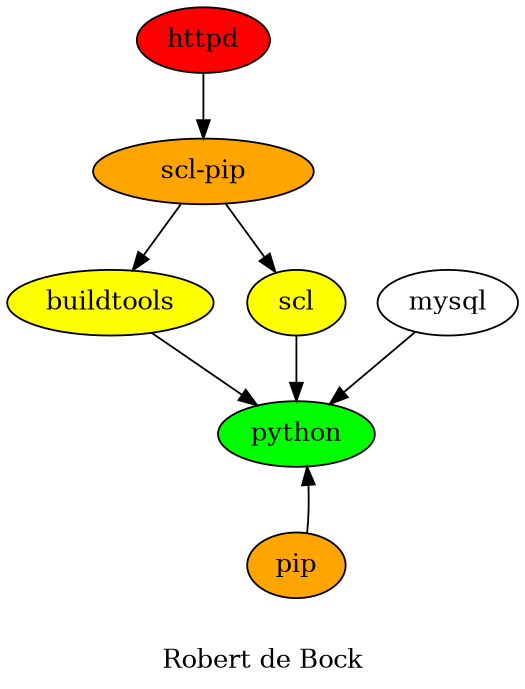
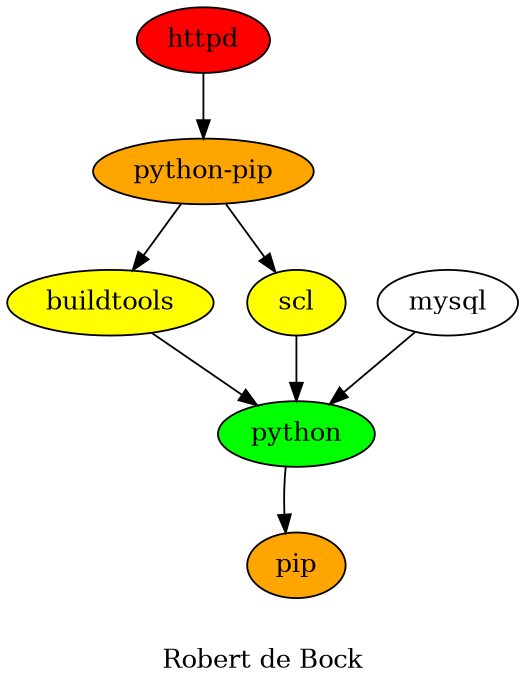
(203, 171) -> (203, 171)
(309, 509) -> (284, 490)
